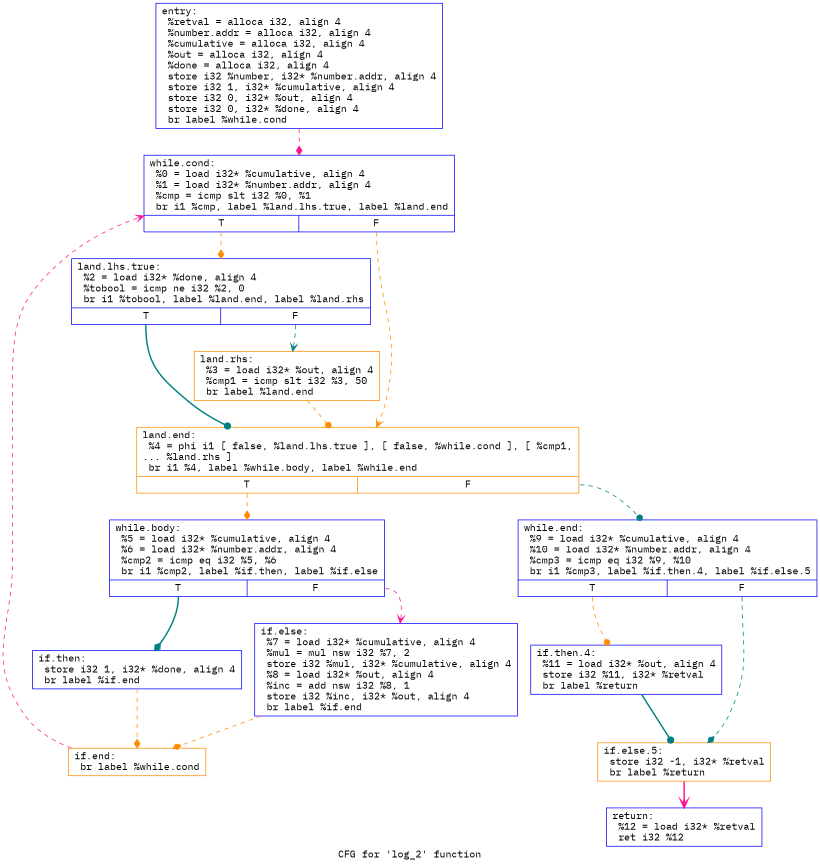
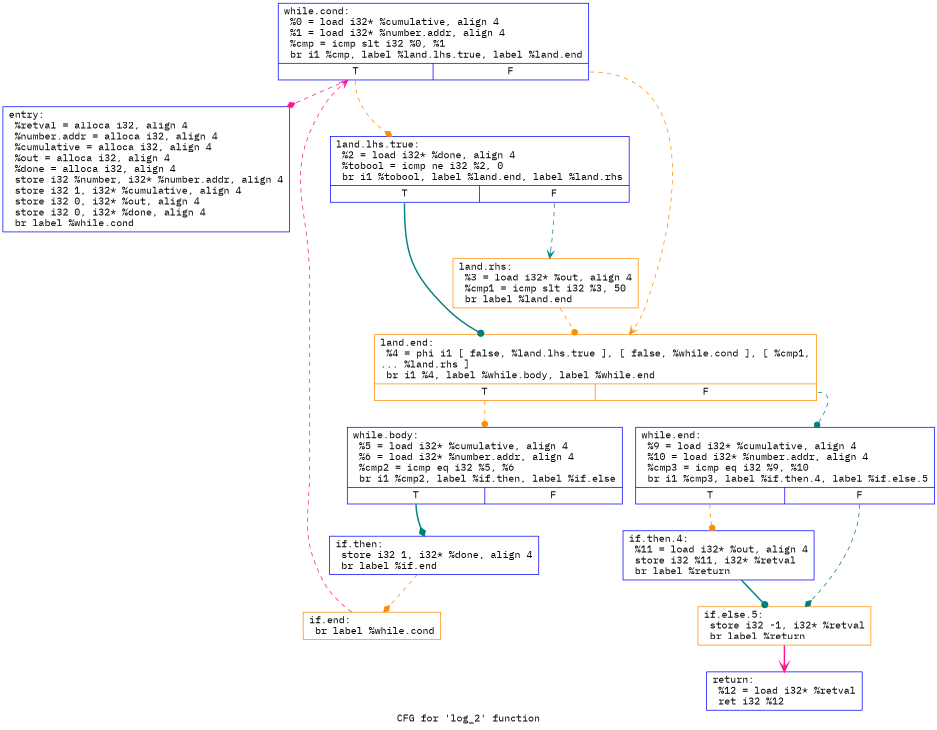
(299, 137) -> (321, 92)
(247, 502) -> (485, 411)
(386, 670) -> none
